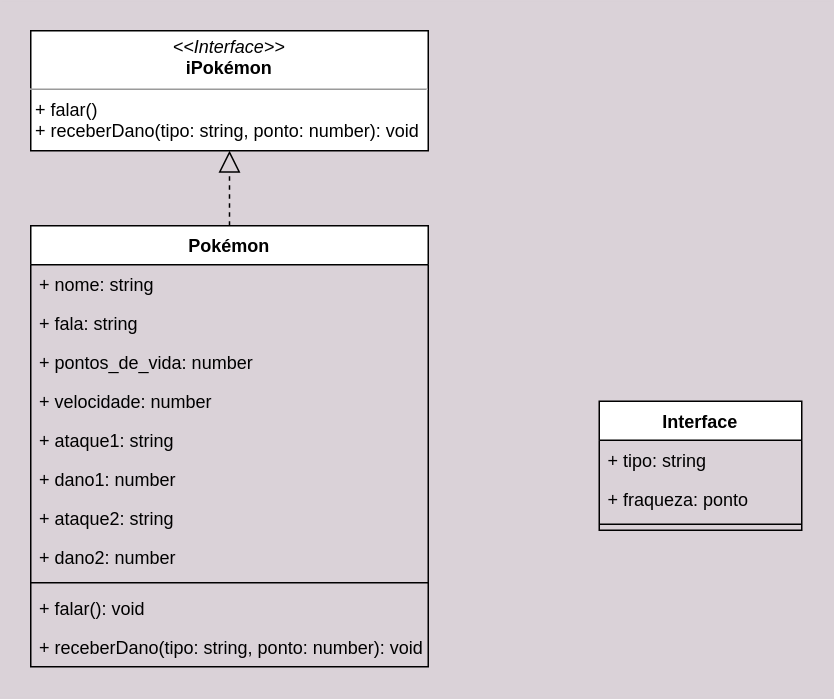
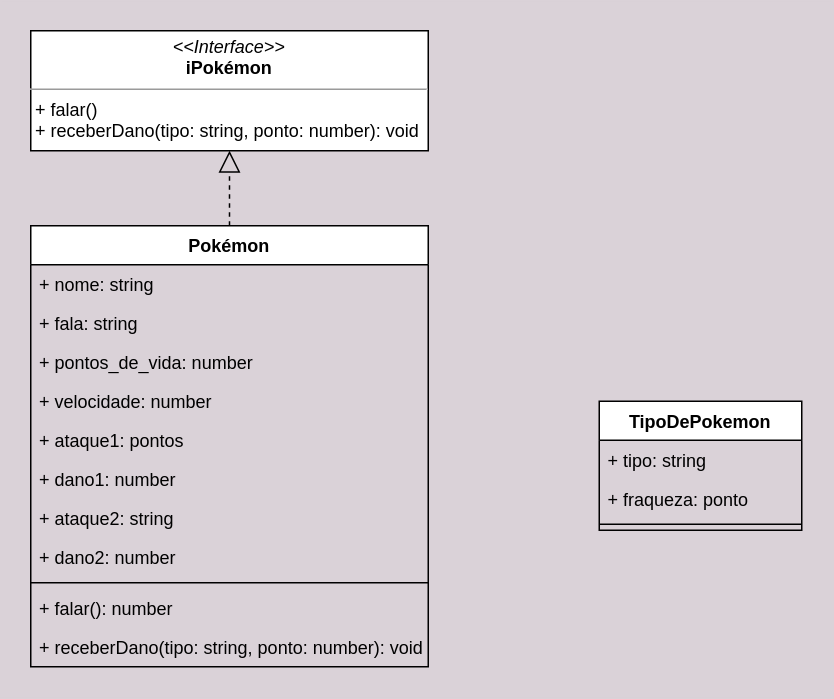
(700, 422) -> (700, 422)
(115, 441) -> (118, 441)
(103, 609) -> (115, 609)
